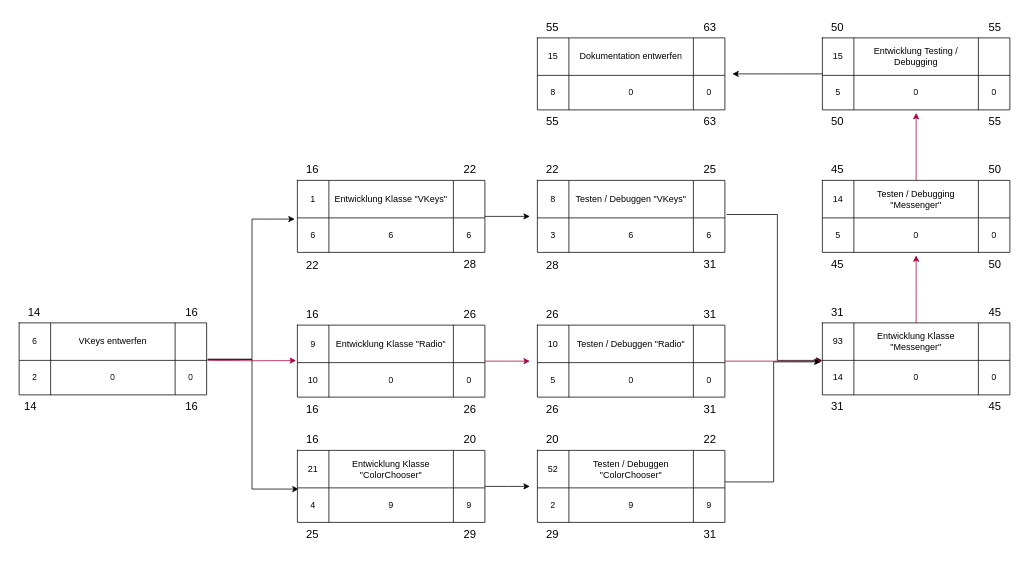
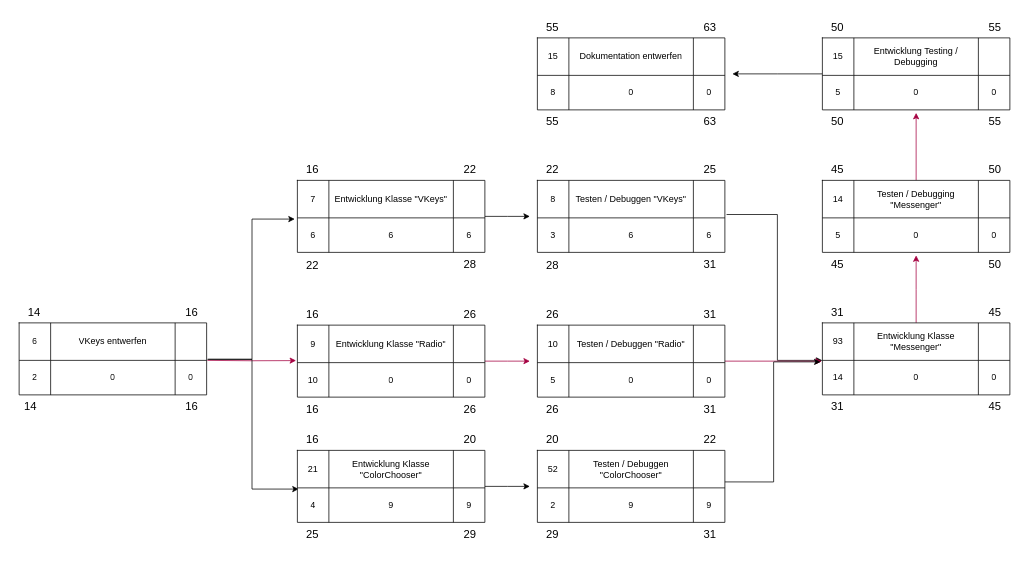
(313, 199) -> (313, 199)
